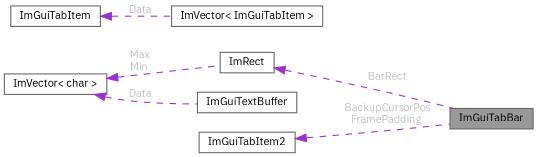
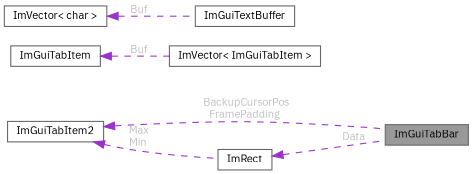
(139, 10) -> (138, 50)
(169, 71) -> (161, 154)
(386, 77) -> (353, 138)
(139, 94) -> (138, 10)
